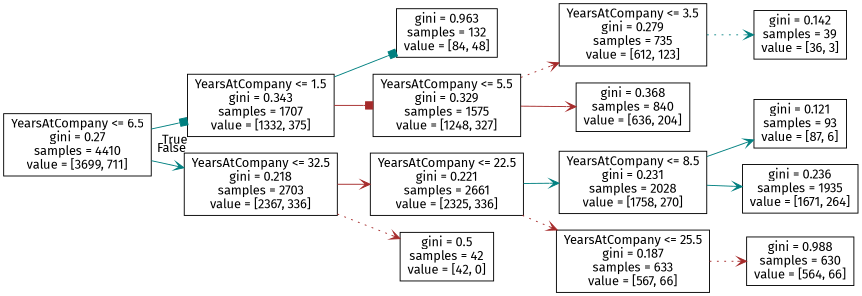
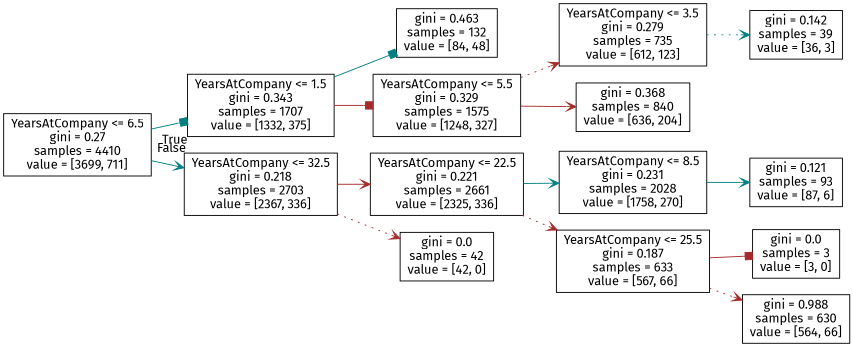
(447, 33) -> (447, 33)
(800, 189) -> none
none -> (796, 254)
(447, 257) -> (447, 257)
